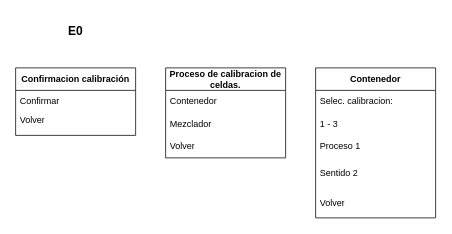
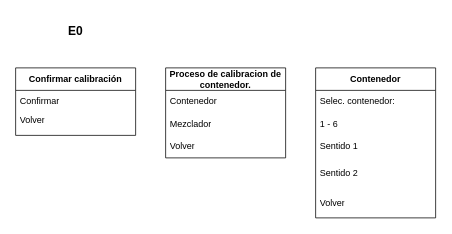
(75, 79) -> (75, 79)
(225, 79) -> (225, 79)
(360, 102) -> (361, 102)
(330, 124) -> (330, 124)
(341, 147) -> (340, 147)
